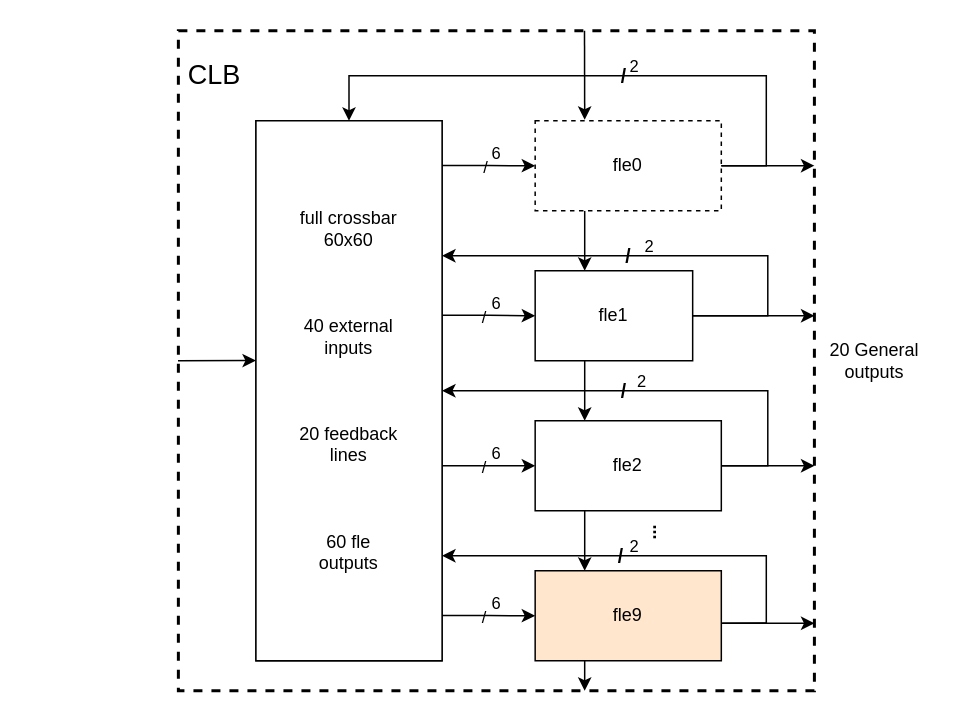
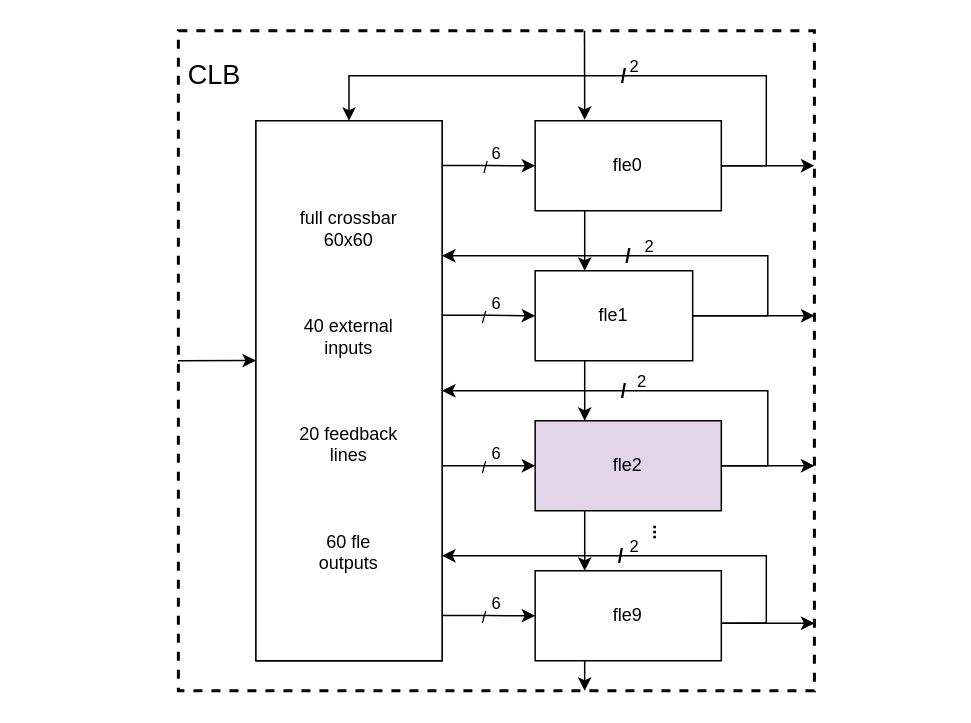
(628, 166) -> (628, 166)
(874, 361) -> none
(628, 466) -> (628, 466)
(628, 616) -> (628, 616)
